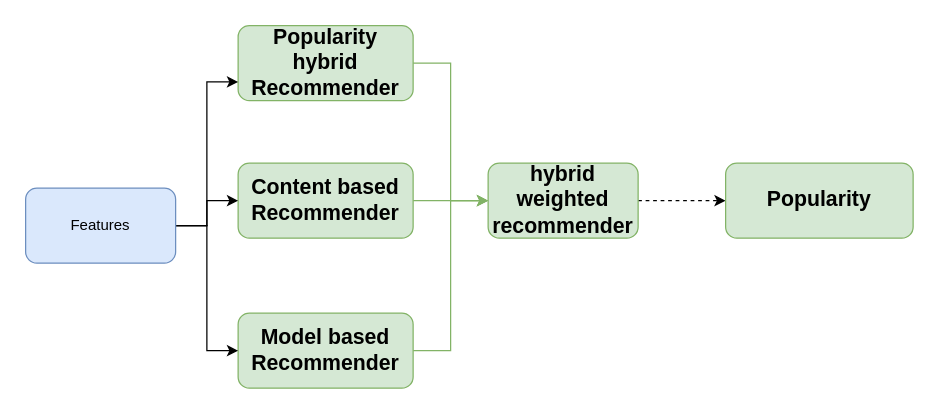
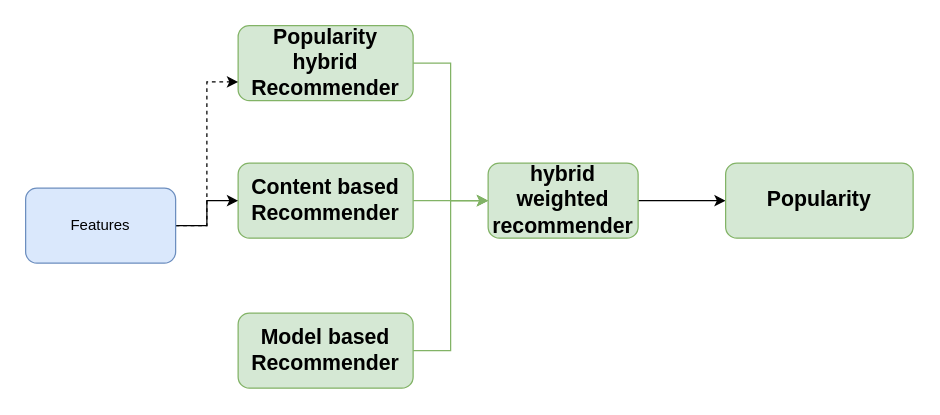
(207, 130) -> (207, 130)
(676, 201) -> (676, 201)
(207, 300) -> none
